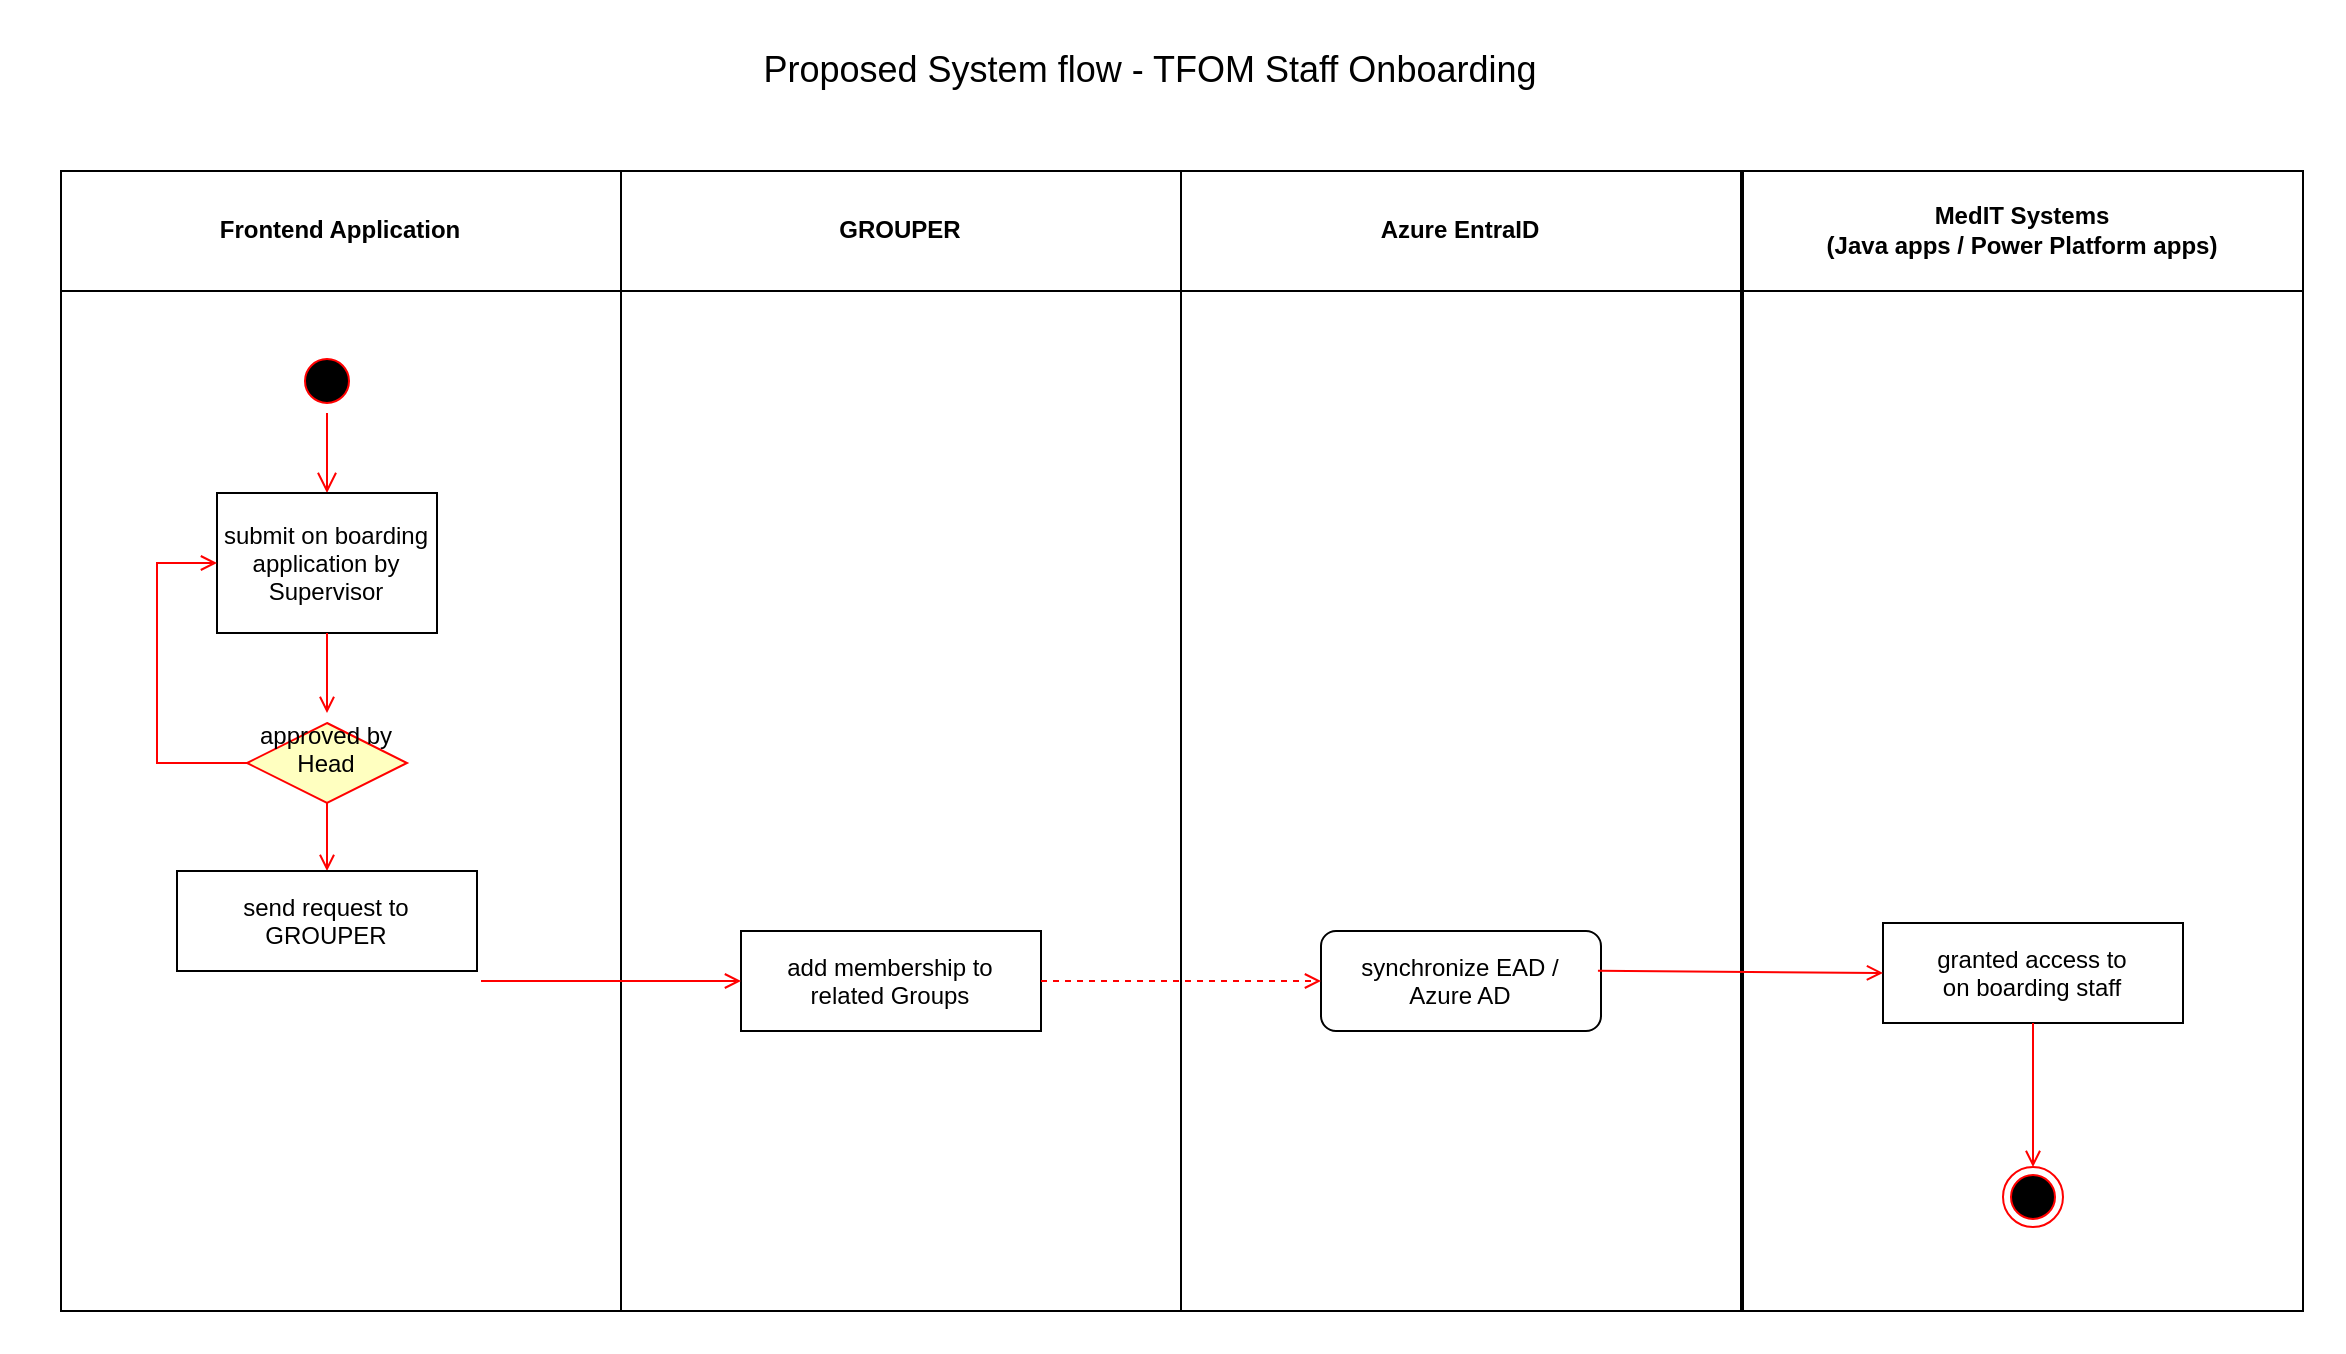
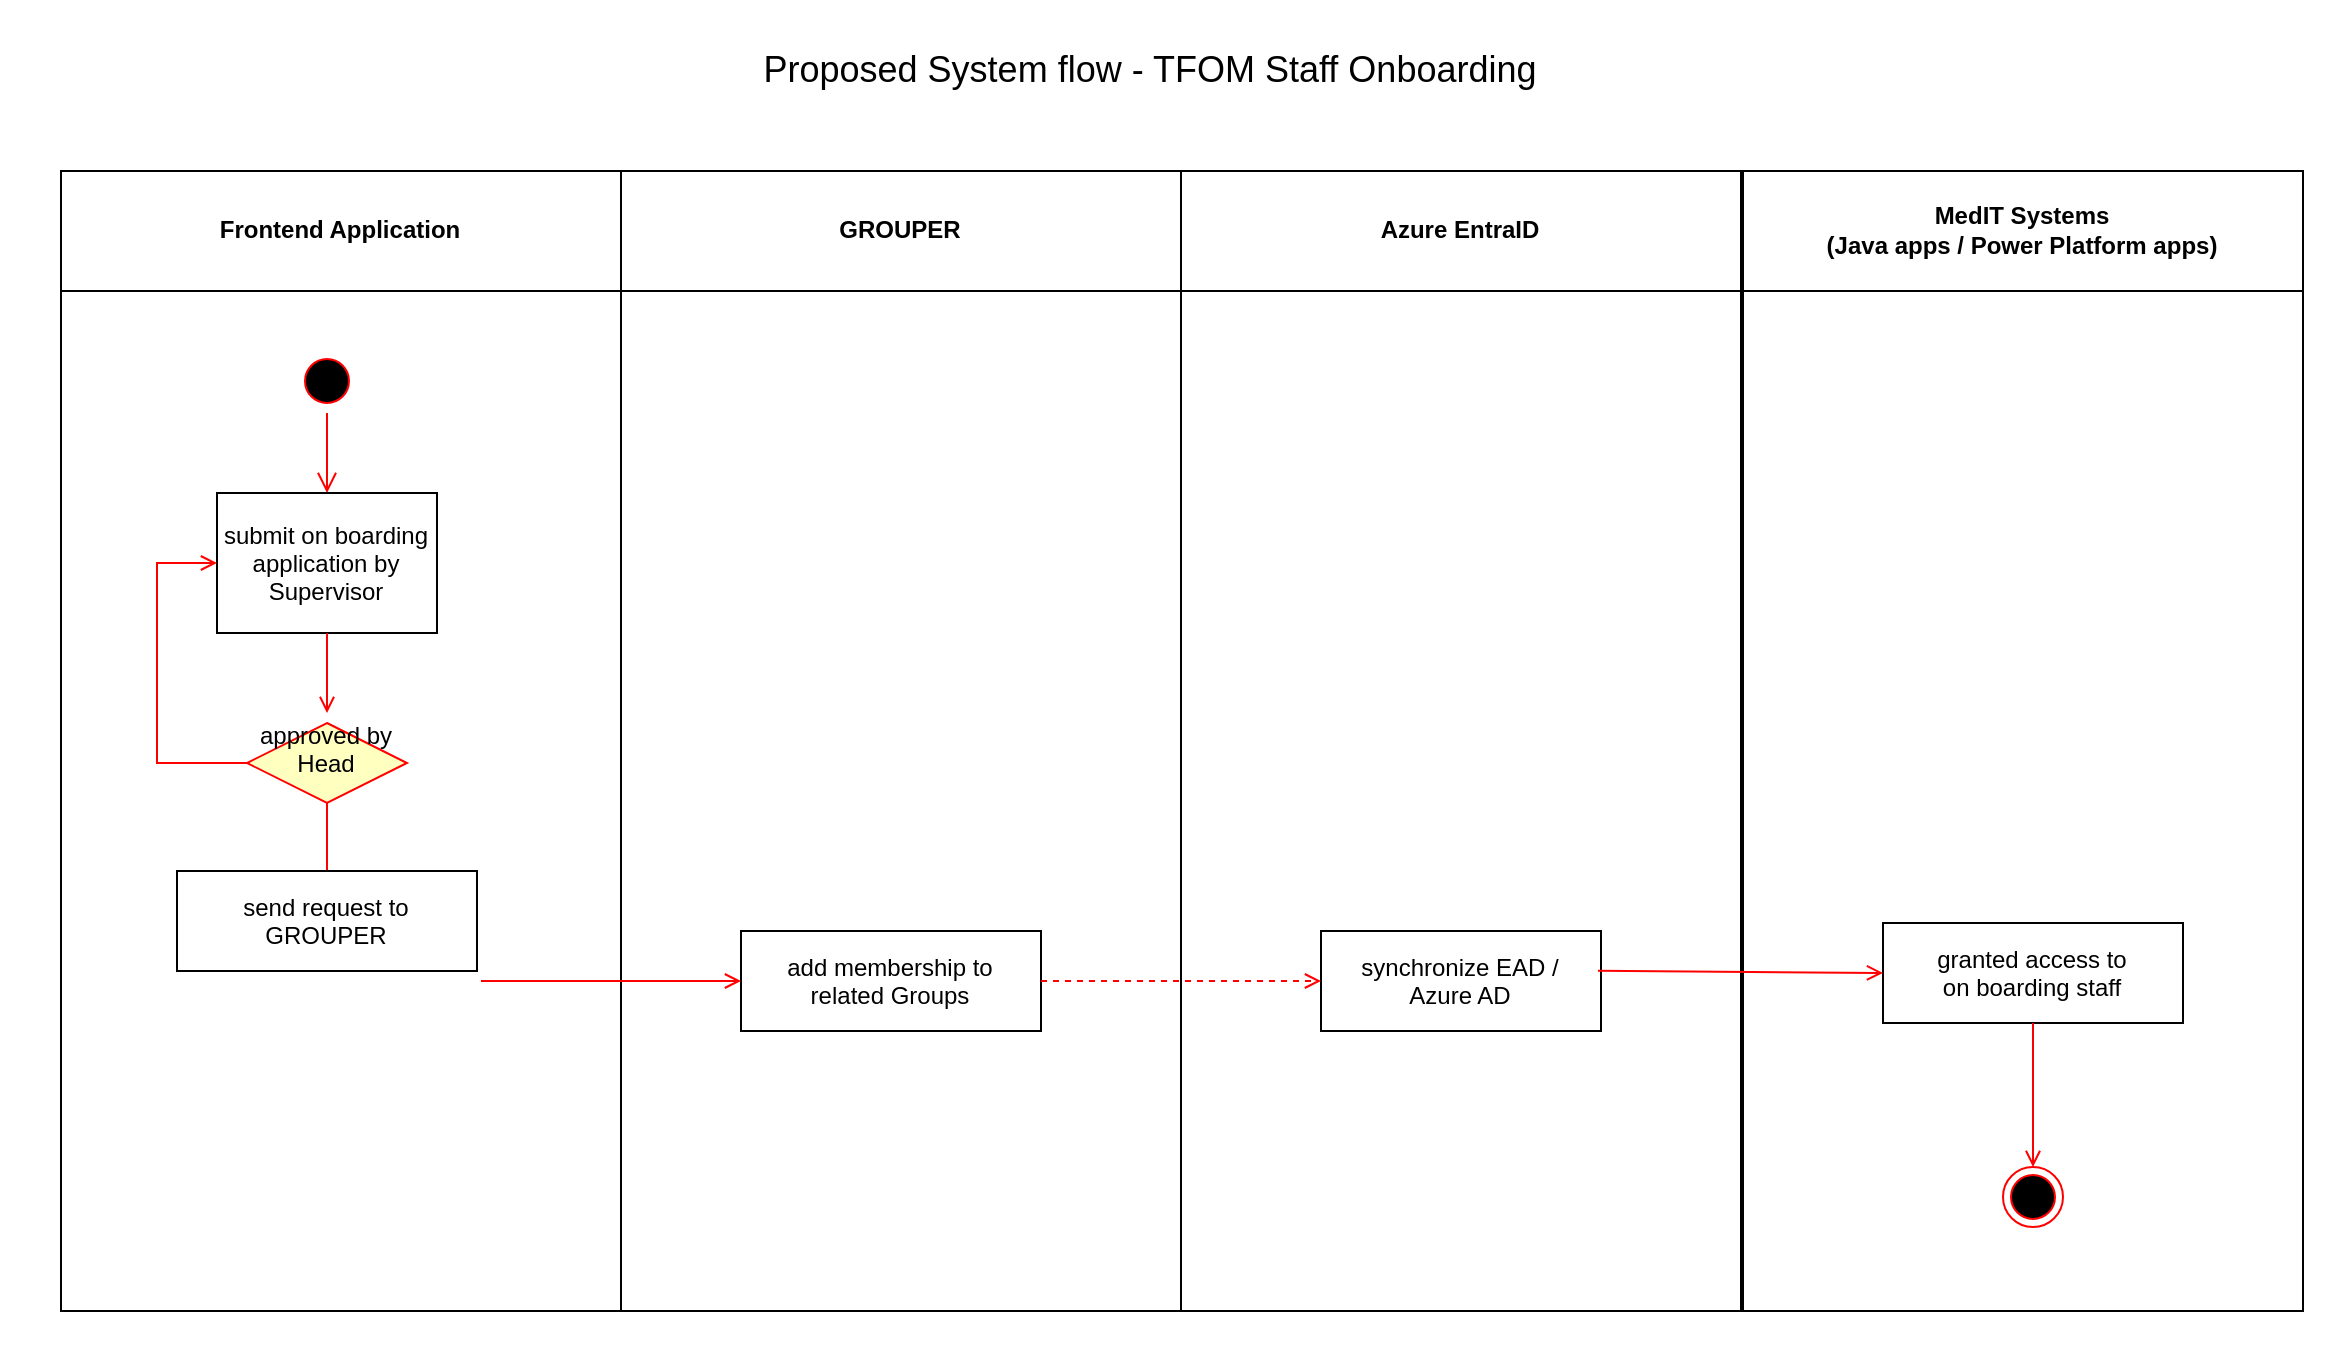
(327, 862) -> (327, 864)
(1461, 981) -> (1461, 981)
